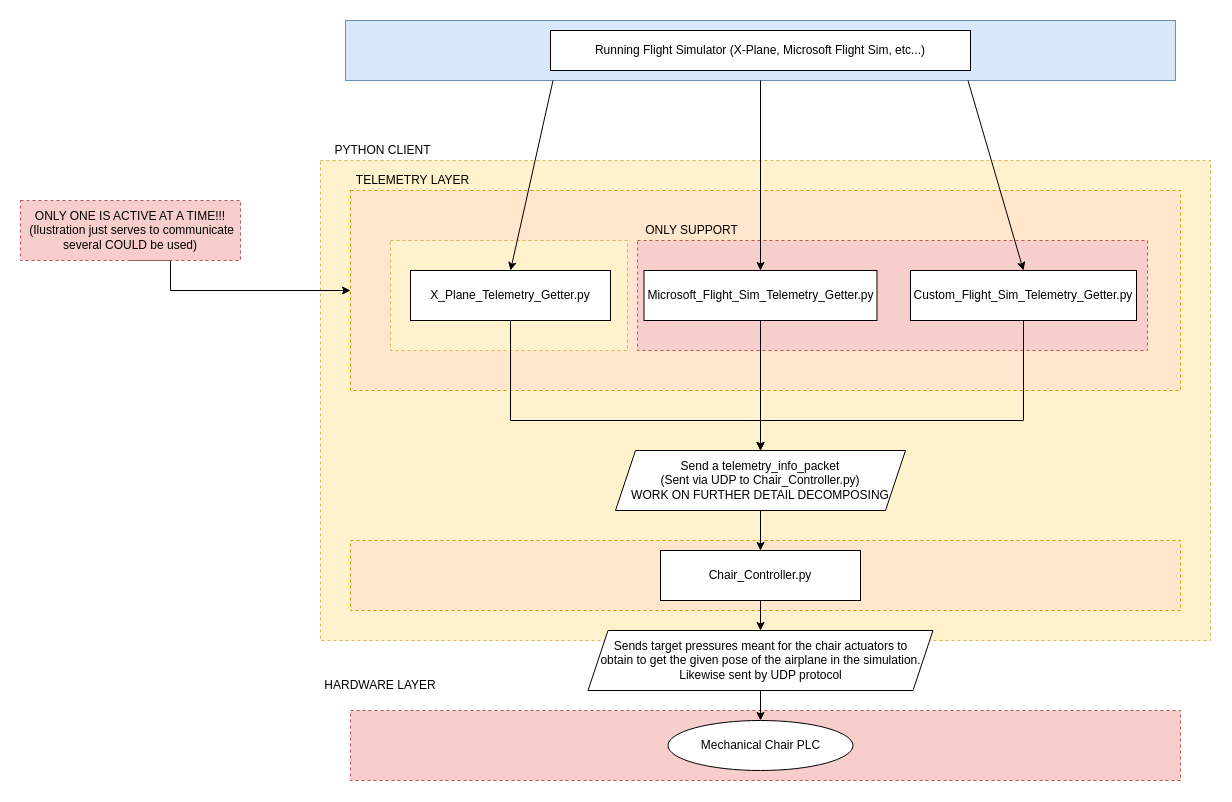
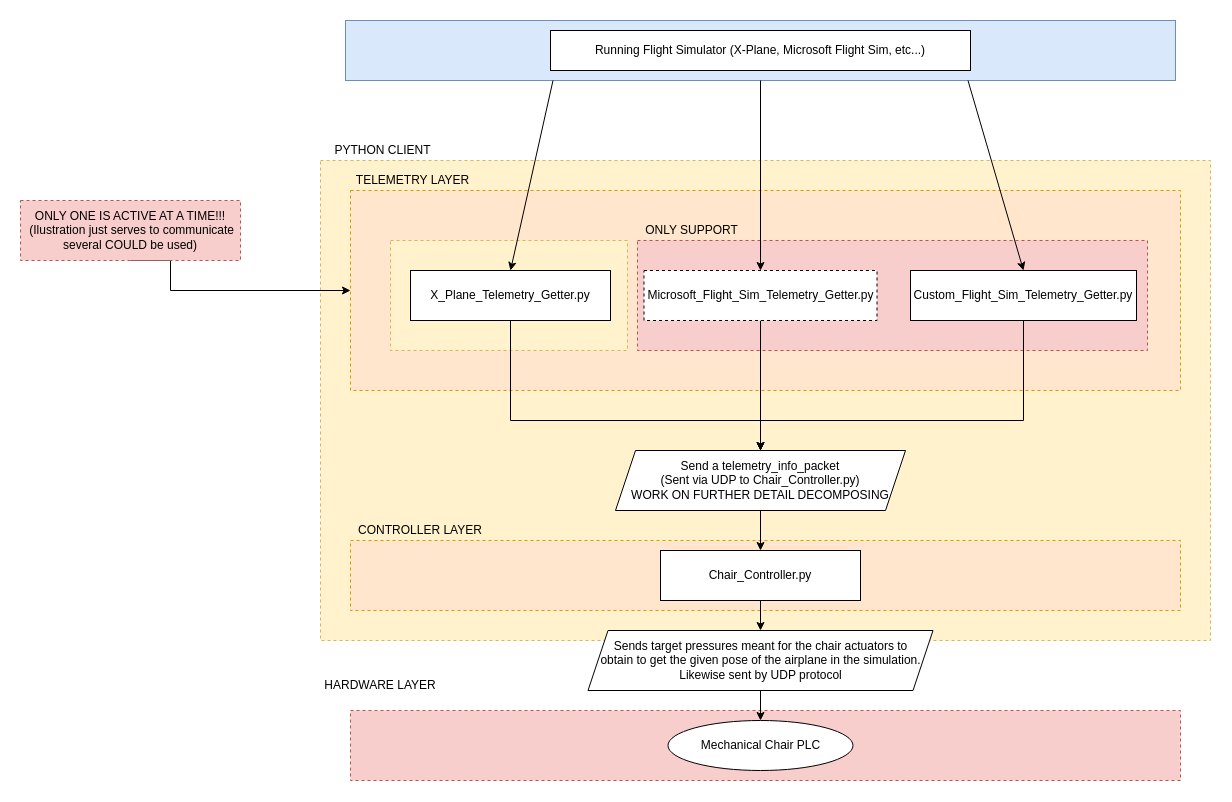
(761, 296) -> (761, 296)
none -> (421, 531)
